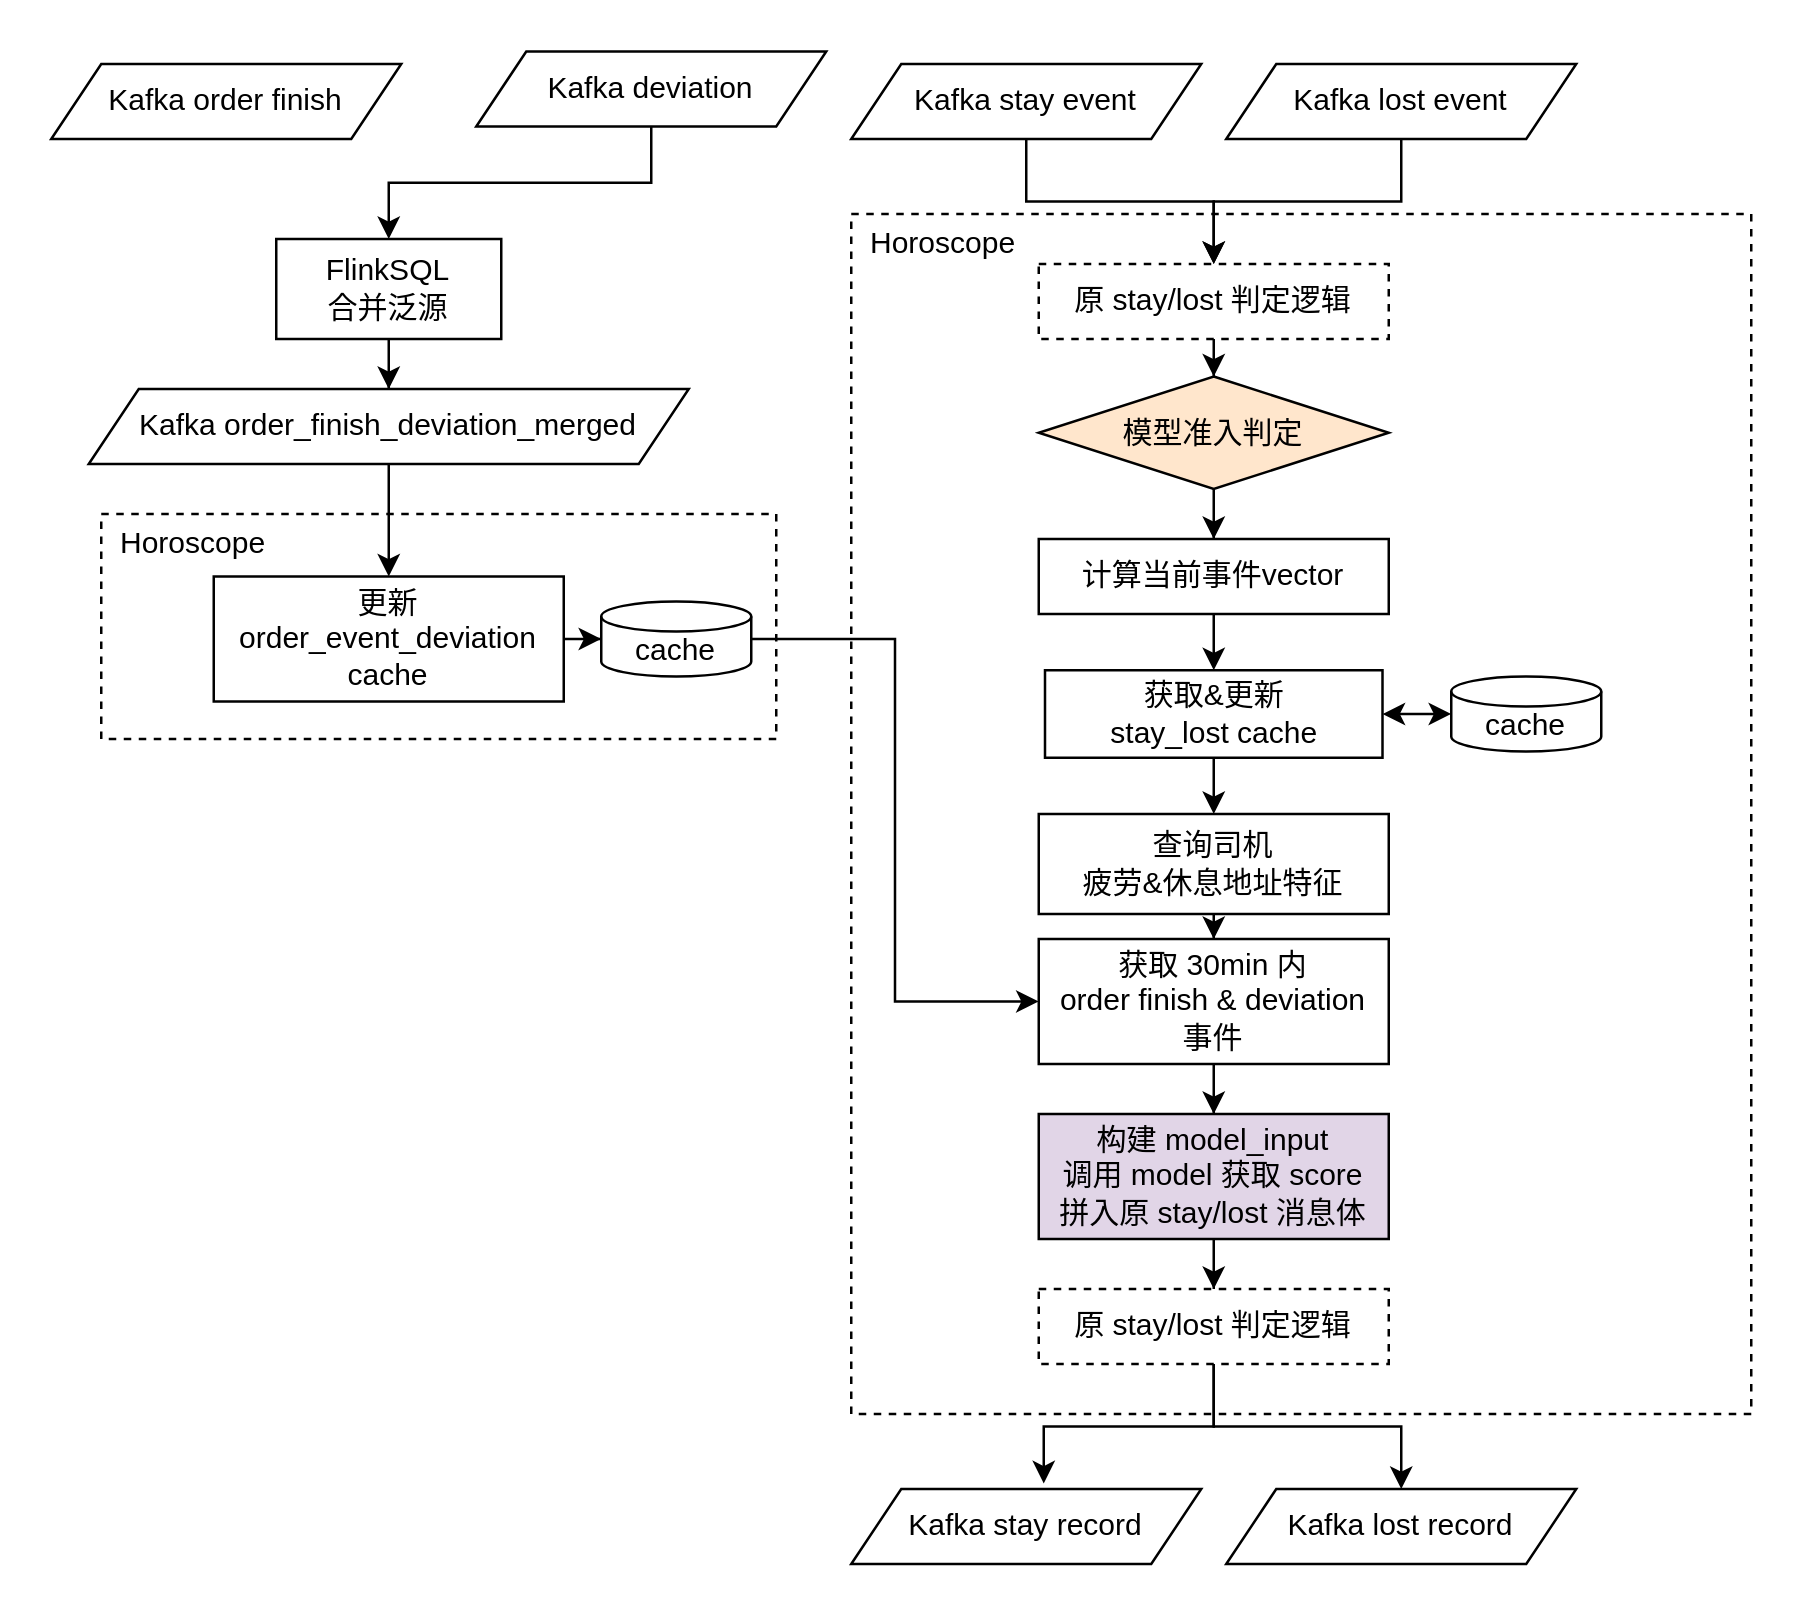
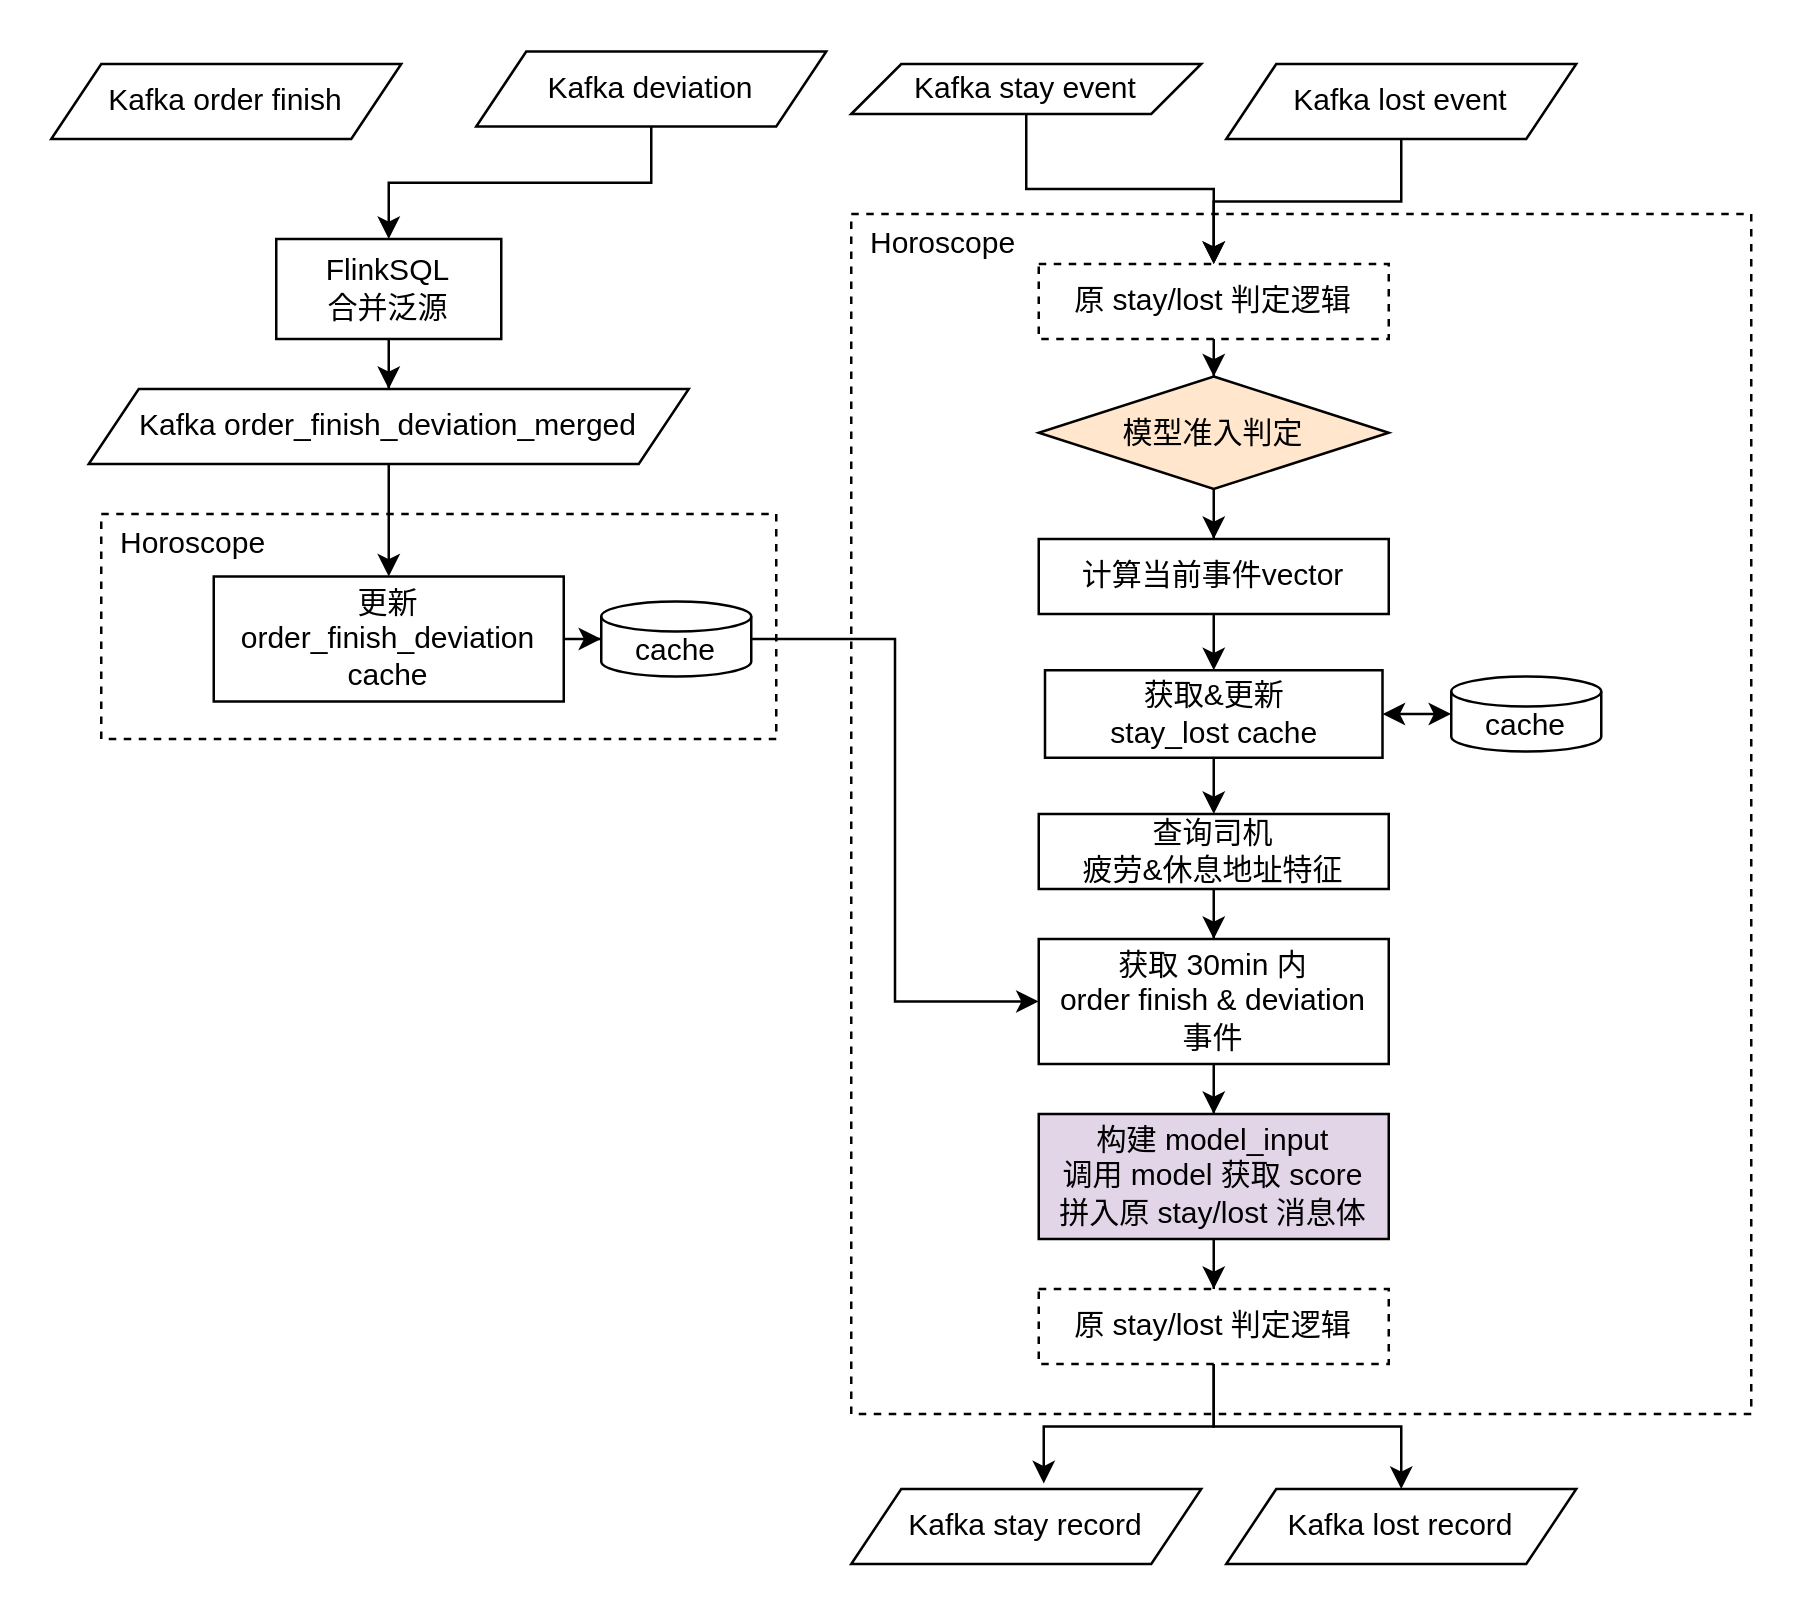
(1026, 101) -> (1026, 89)
(389, 639) -> (389, 639)
(1214, 864) -> (1214, 851)
